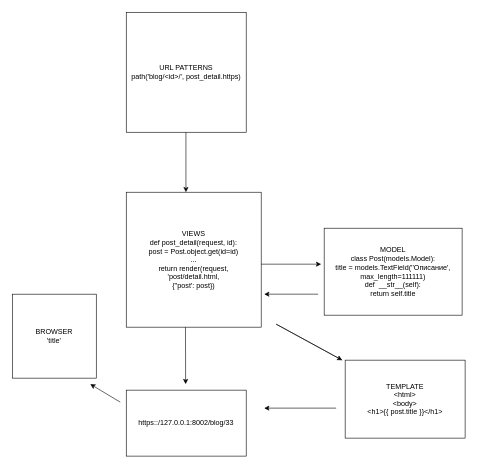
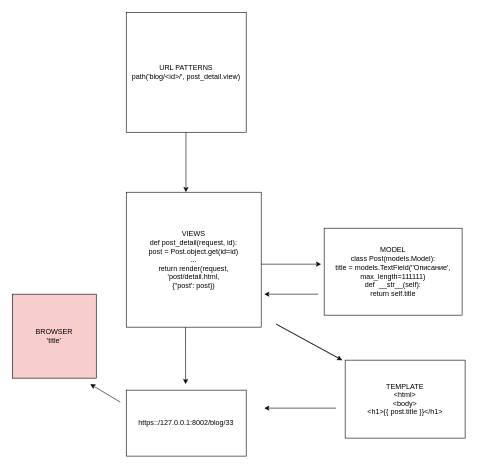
(186, 72) -> (186, 72)
(54, 336) -> (54, 336)
